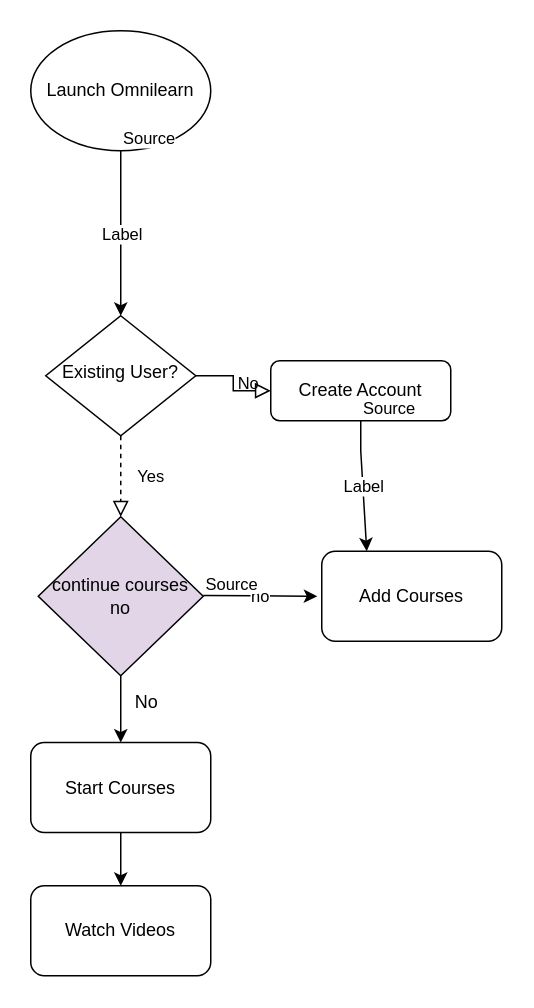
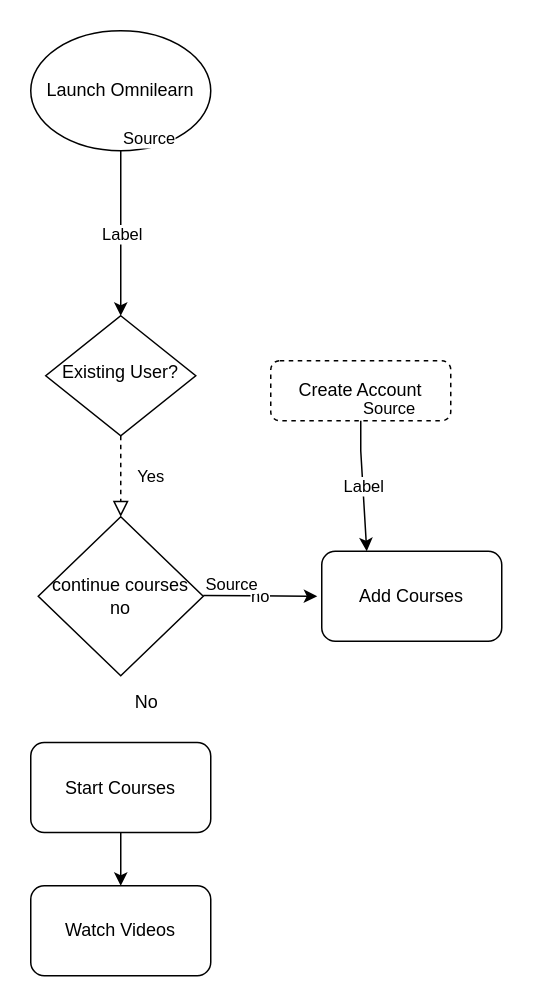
(233, 376) -> none
(361, 391) -> (361, 391)
(121, 596) -> (121, 596)
(121, 704) -> none
